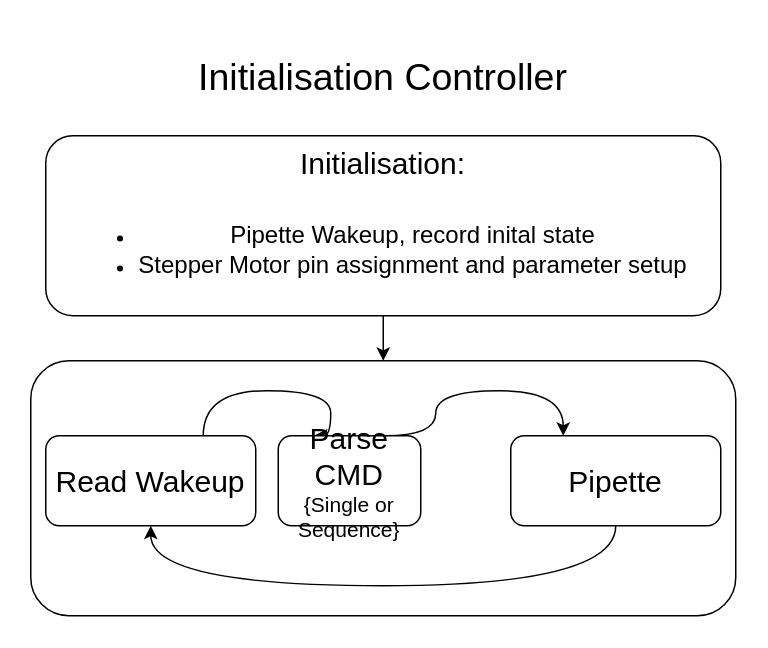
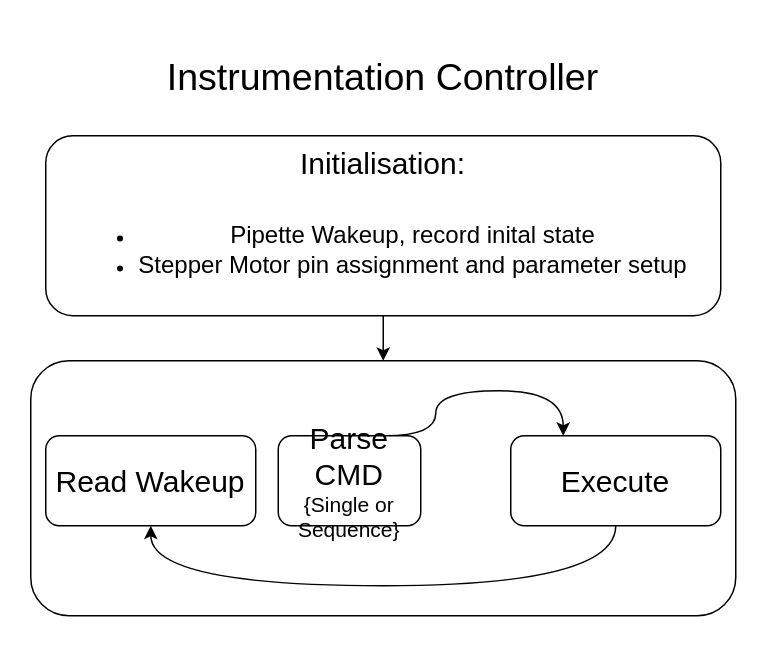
(383, 76) -> (383, 76)
(270, 391) -> none
(616, 481) -> (616, 481)
